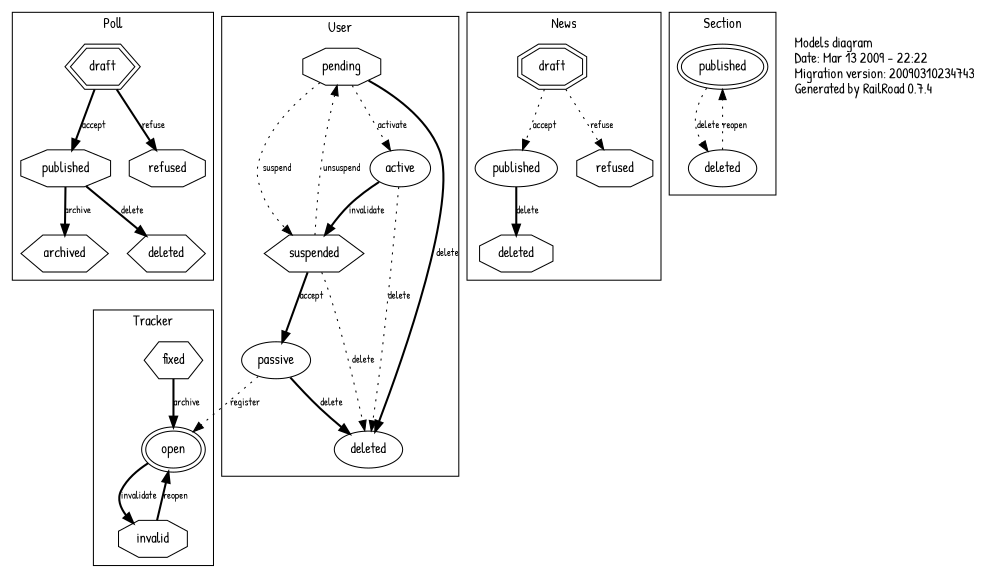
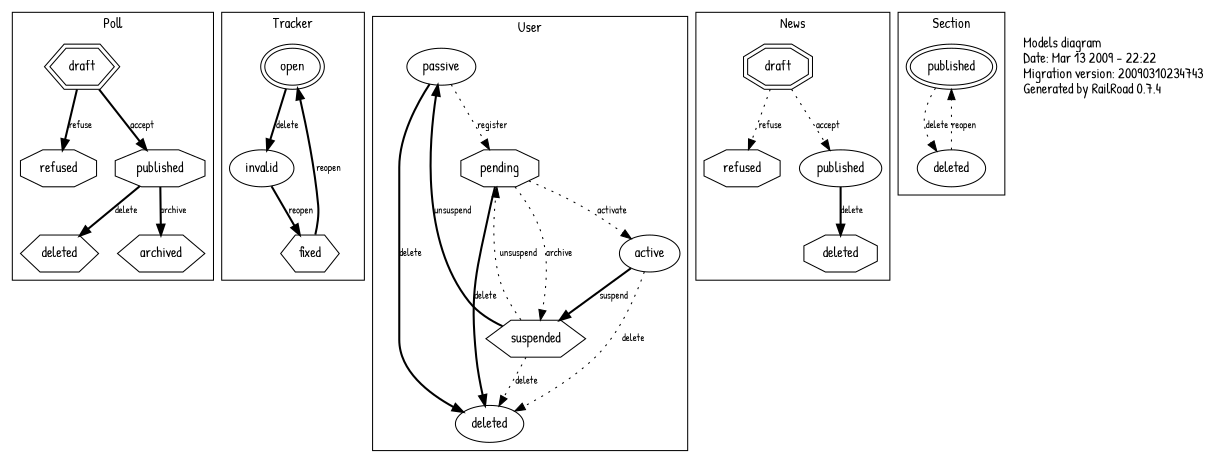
(277, 168) -> (559, 254)
(367, 211) -> (614, 296)
(312, 296) -> (453, 211)
(230, 401) -> (468, 113)
(187, 403) -> (329, 168)
(139, 496) -> (287, 126)
(162, 501) -> (283, 206)
(153, 539) -> (262, 168)
